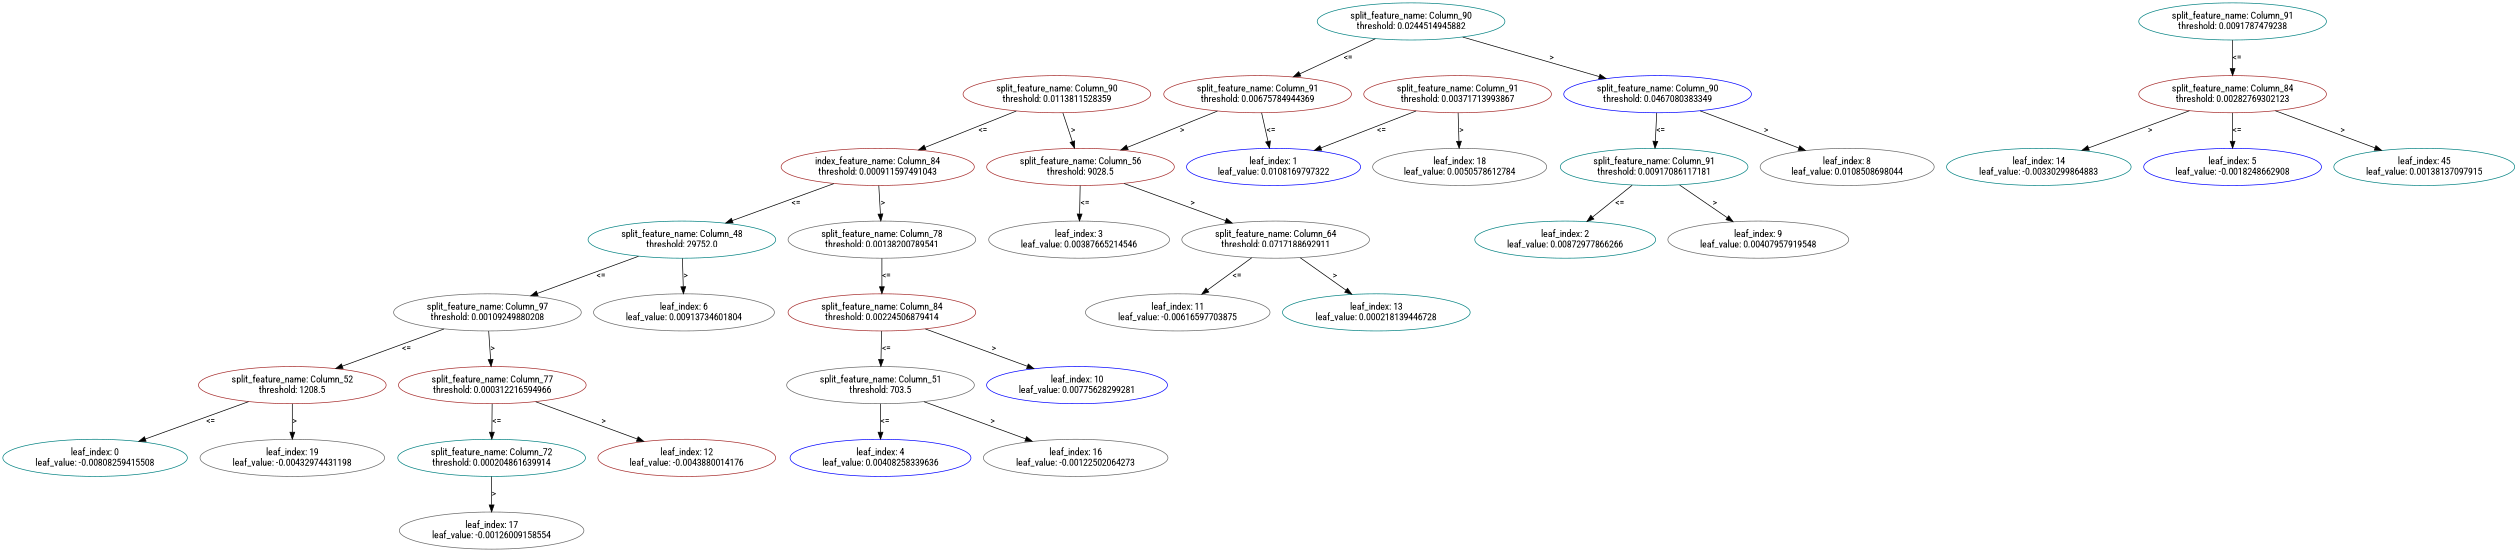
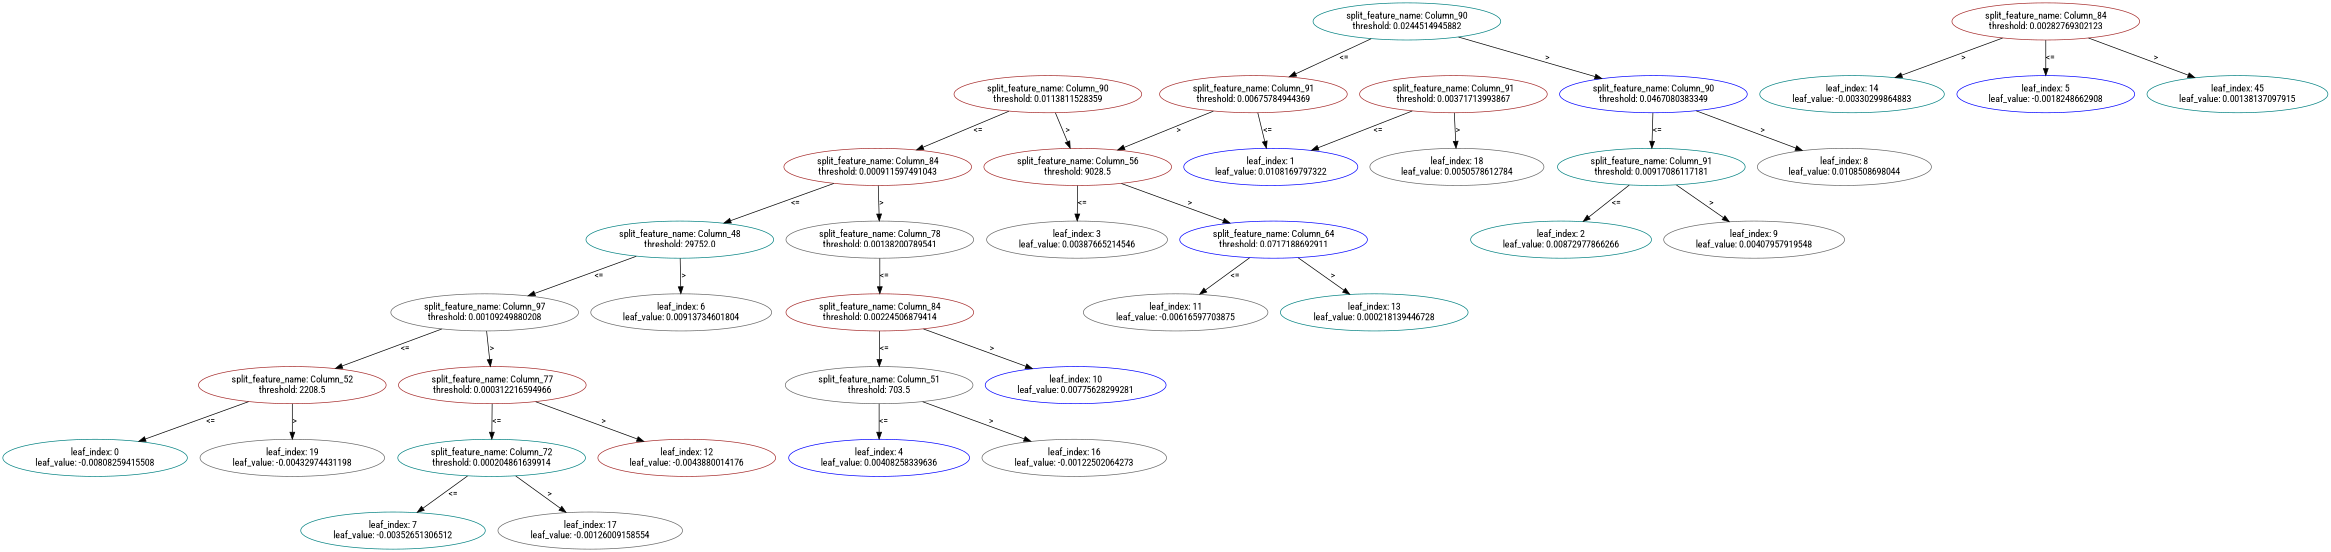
(2233, 21) -> none
(878, 167) -> (878, 167)
(1276, 240) -> (1274, 240)
(292, 385) -> (292, 385)
none -> (393, 531)
